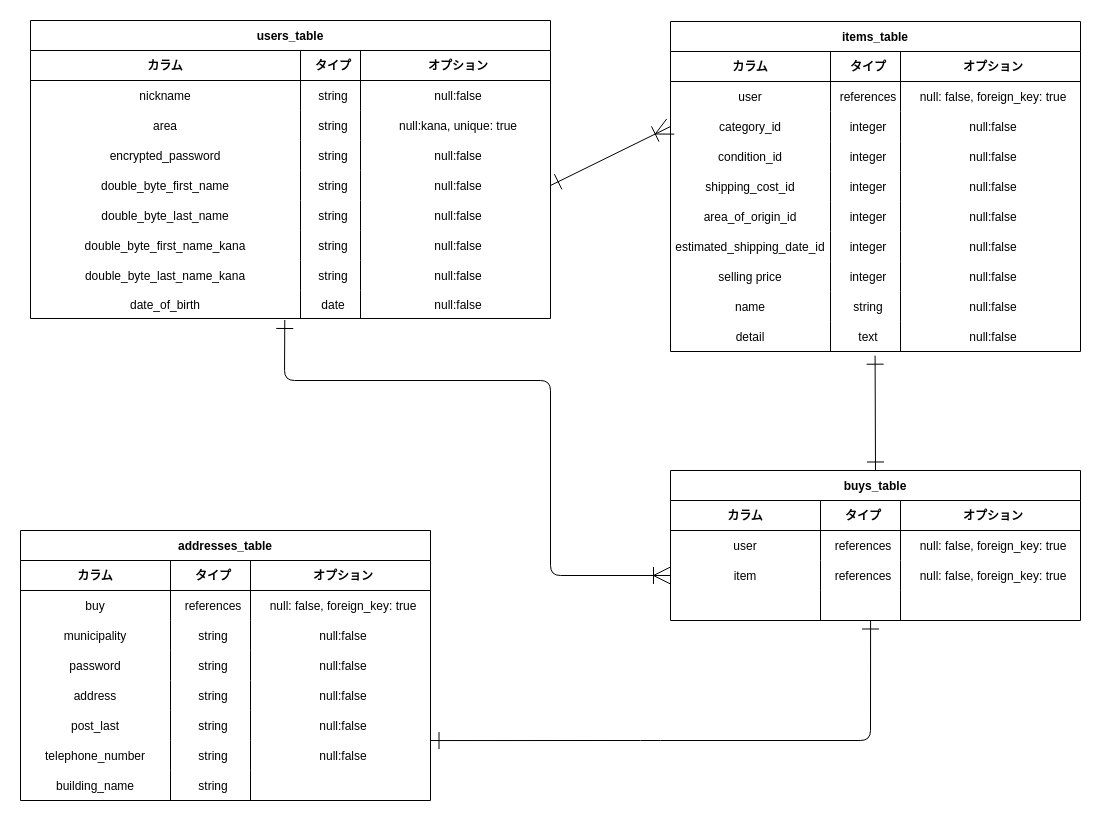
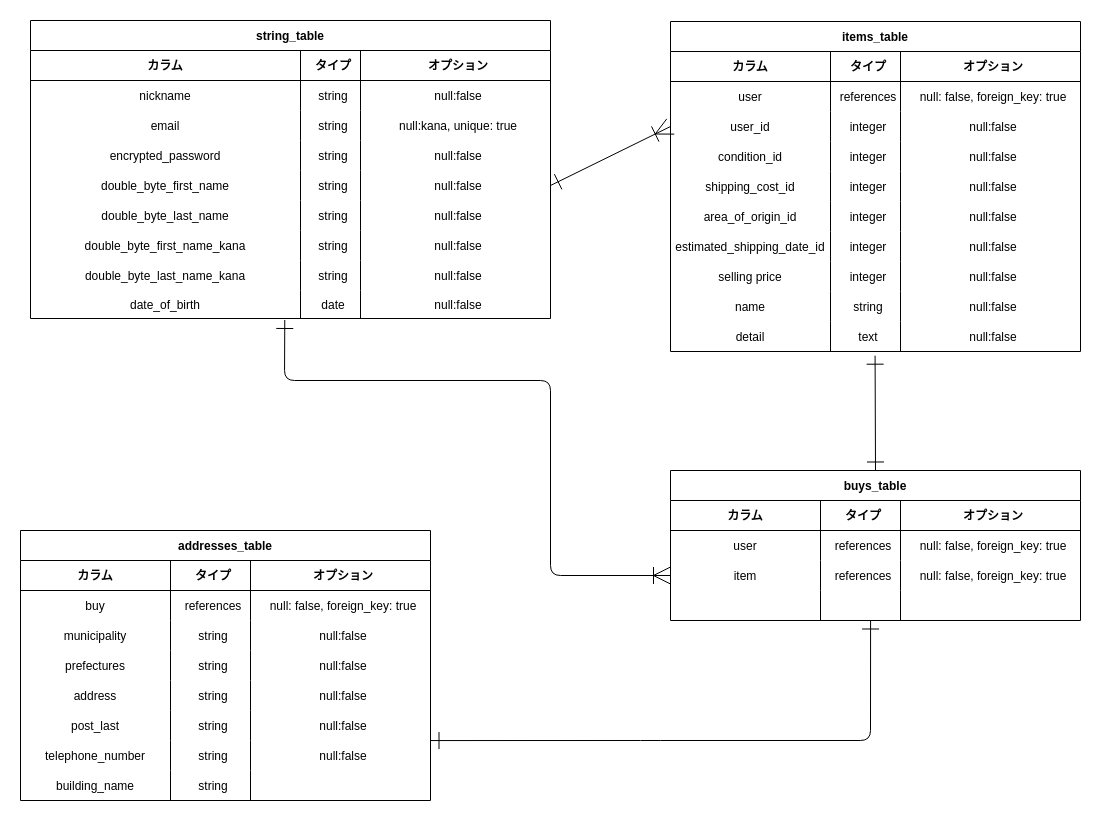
(290, 36) -> (290, 36)
(165, 126) -> (165, 126)
(750, 127) -> (750, 127)
(95, 666) -> (95, 666)
